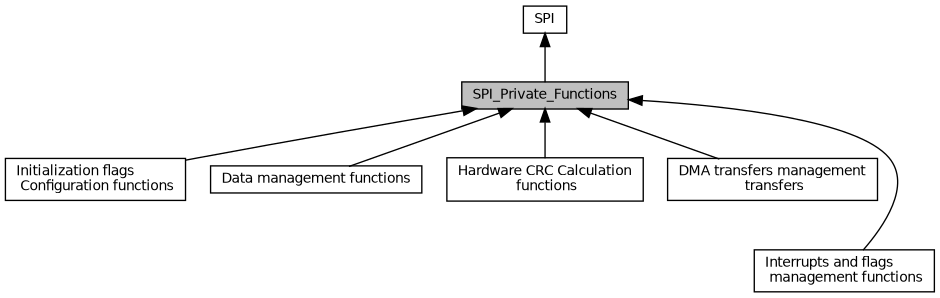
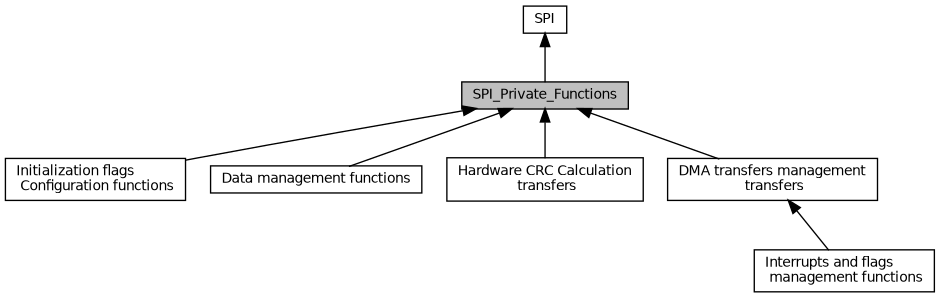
(821, 125) -> (813, 231)
(545, 179) -> (545, 179)
